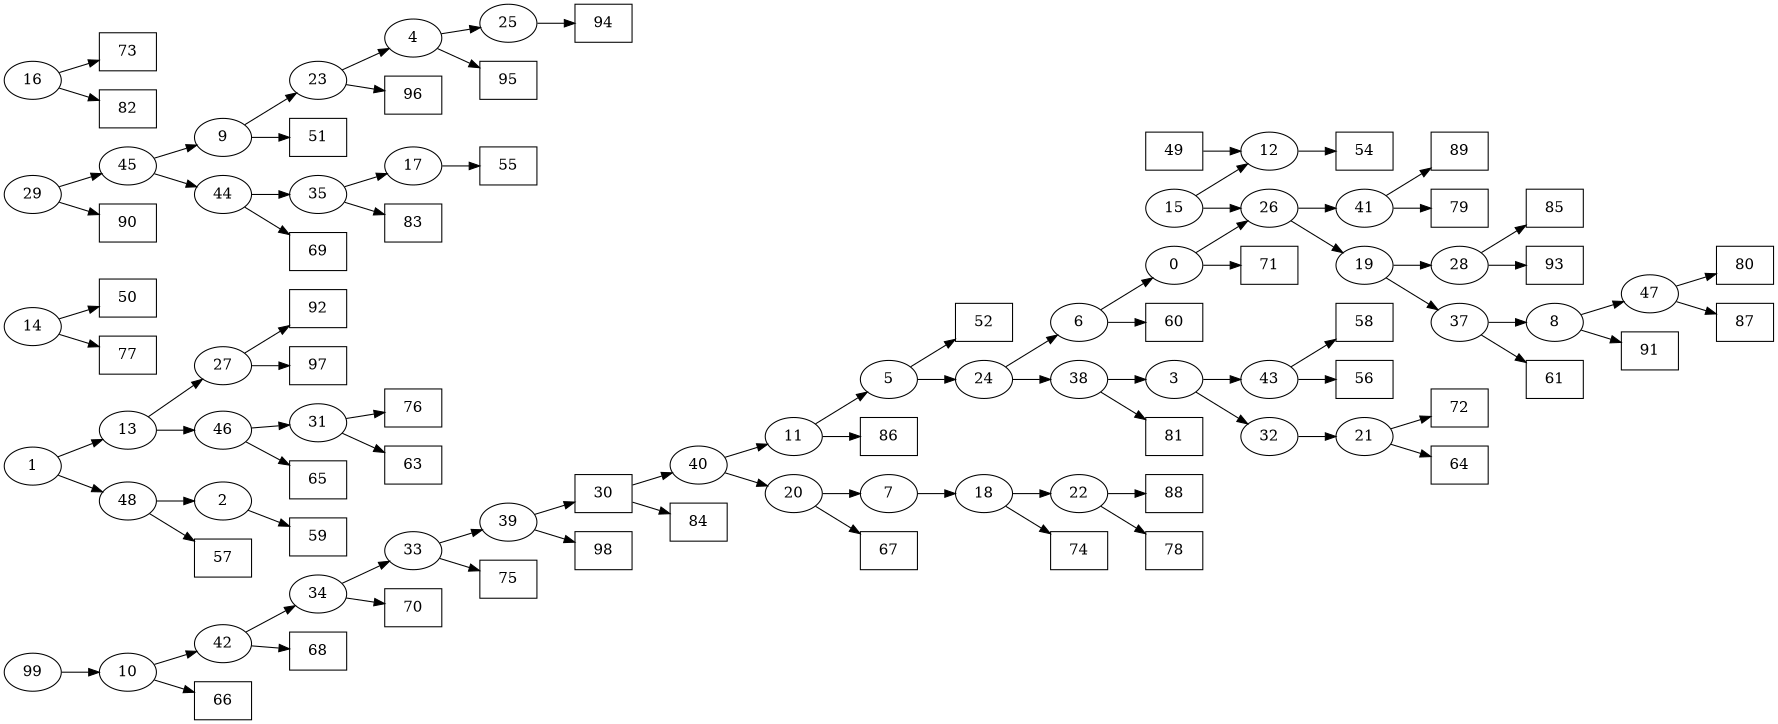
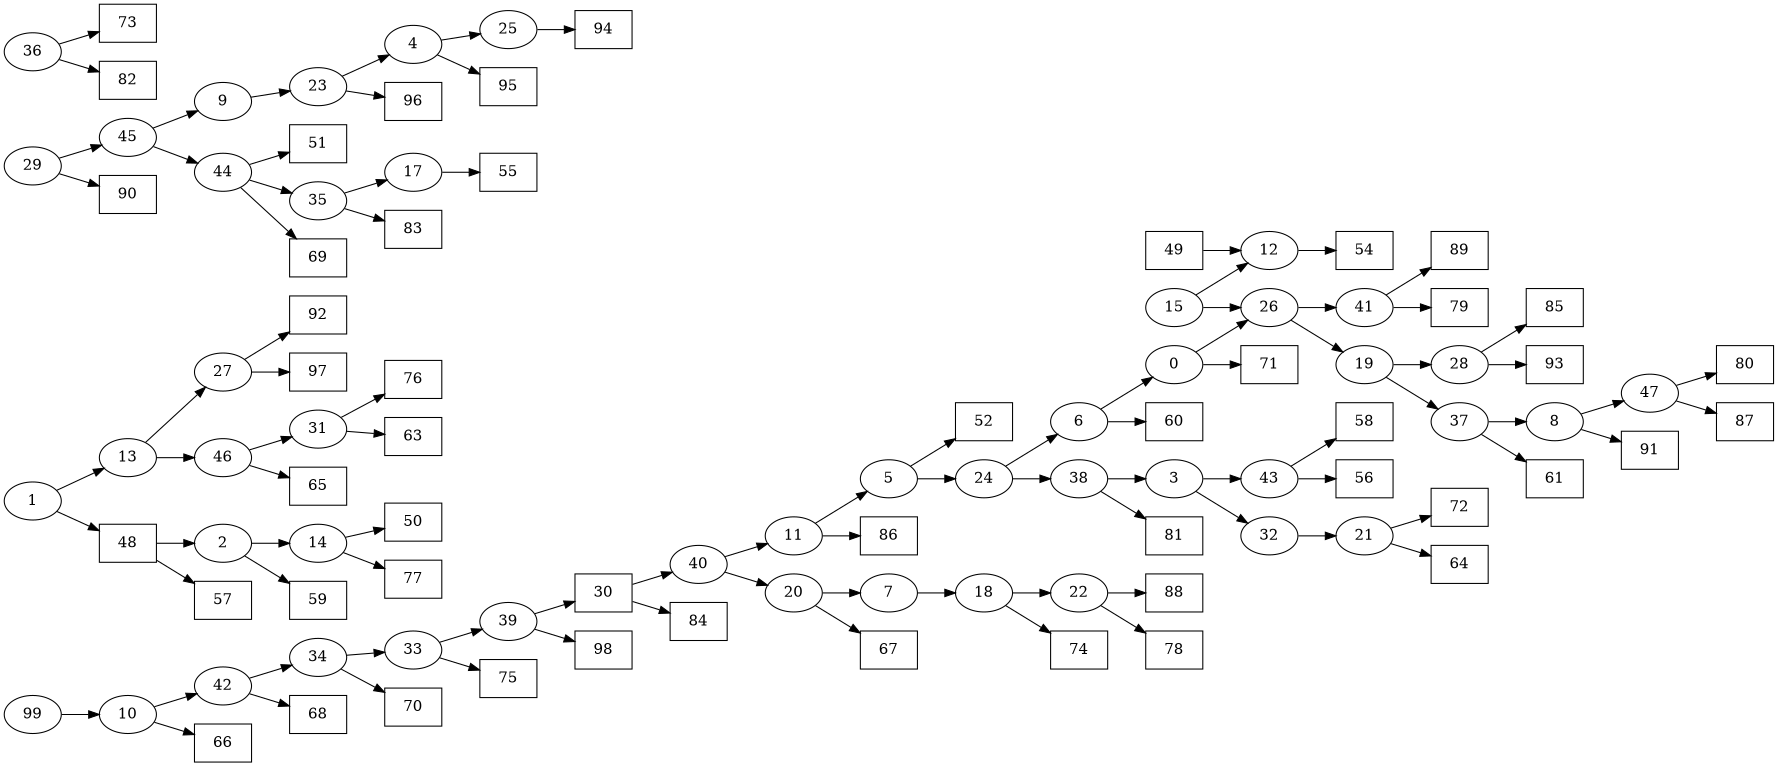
(33, 80) -> (33, 52)
(265, 137) -> (264, 160)
(128, 501) -> (128, 543)
none -> (265, 543)
